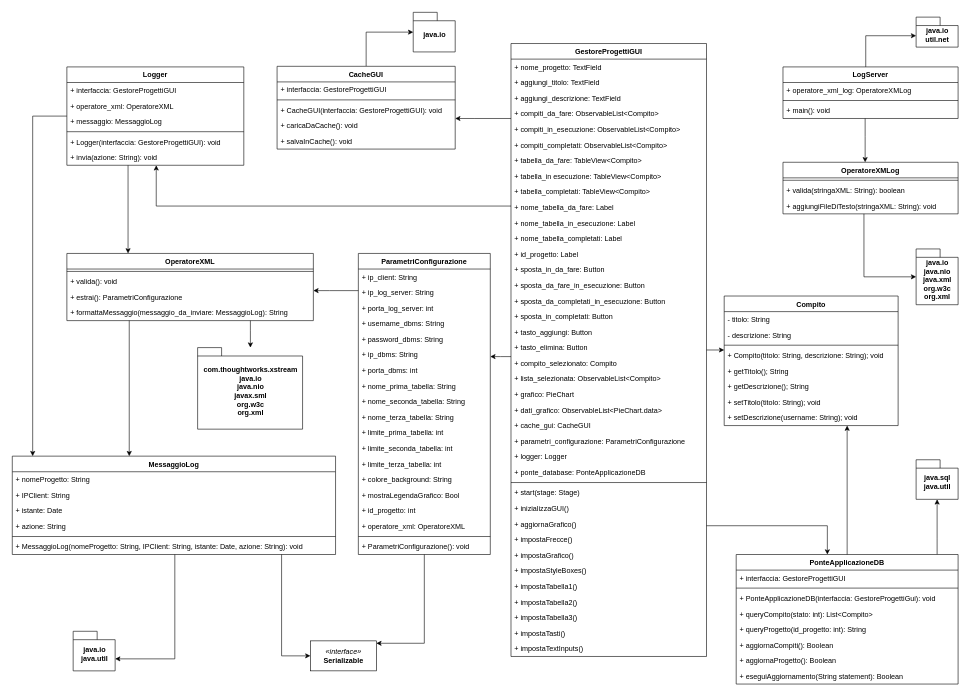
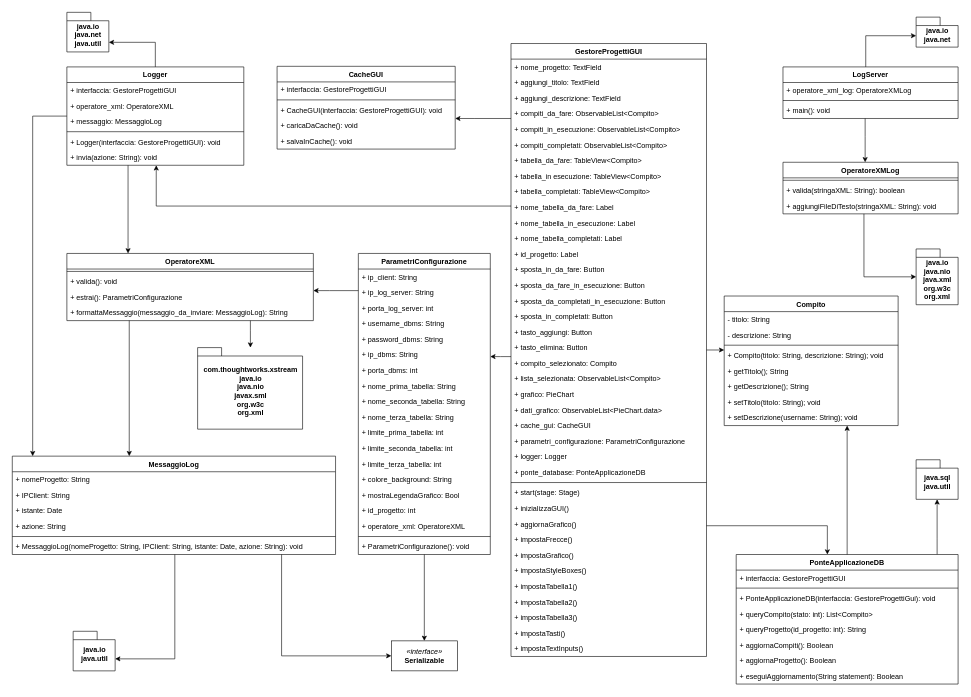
none -> (88, 32)
(366, 32) -> none
(434, 32) -> none
(938, 35) -> (938, 35)
none -> (155, 42)
(344, 656) -> (425, 656)
